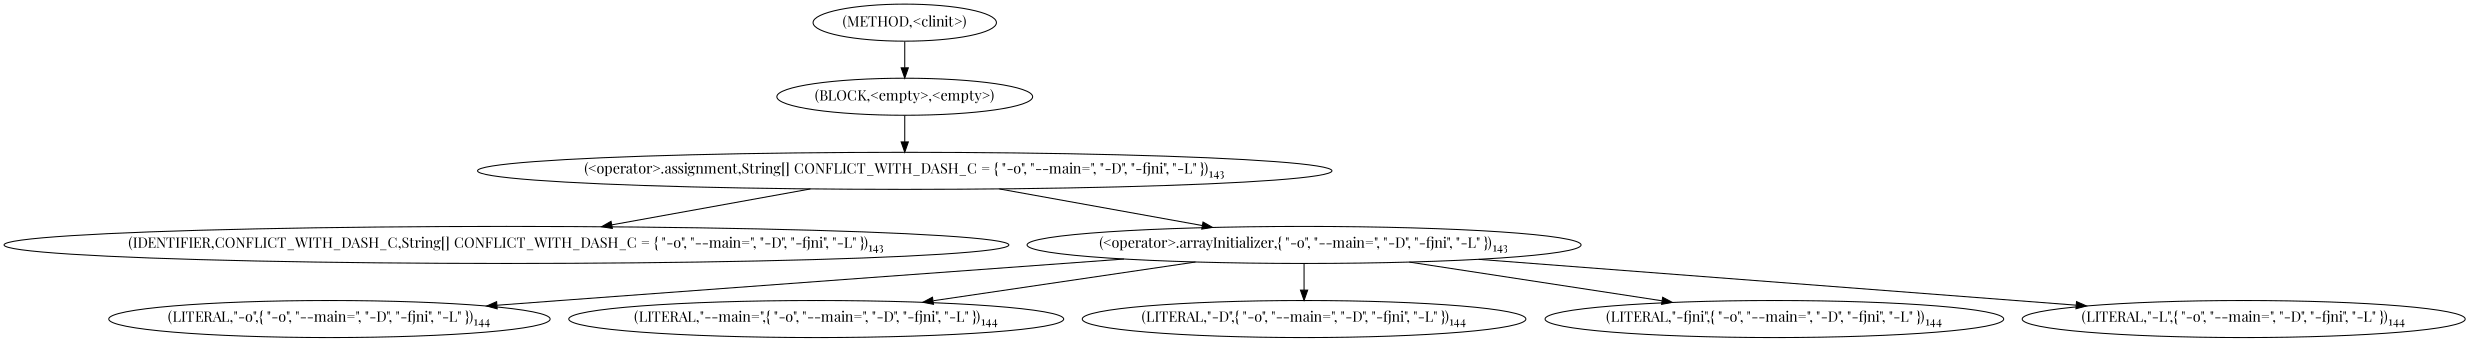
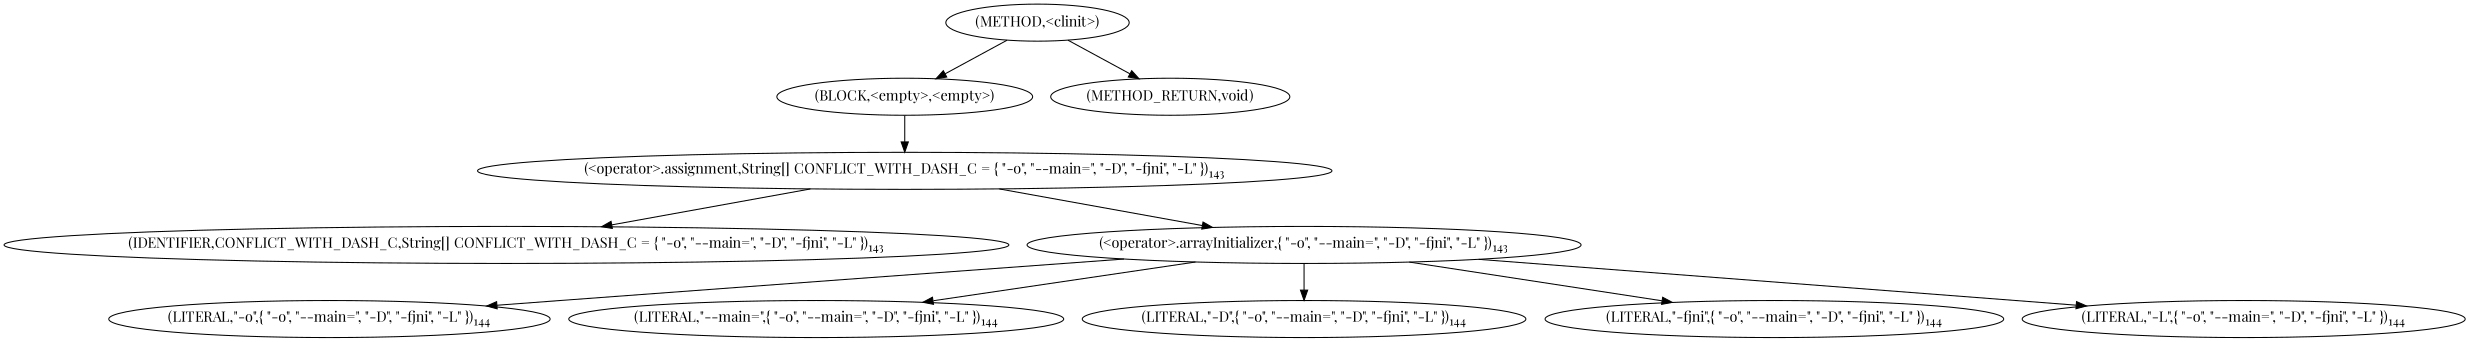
none -> (1170, 97)
